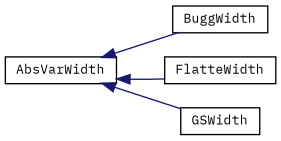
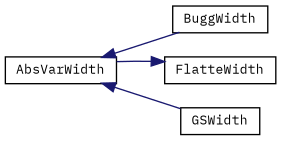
(147, 79) -> (134, 61)
